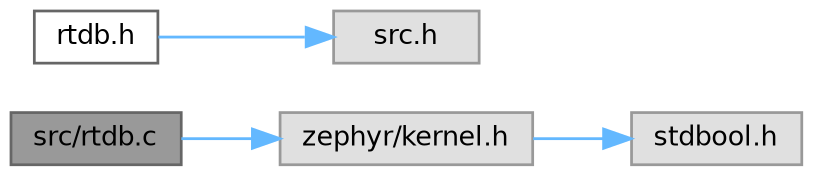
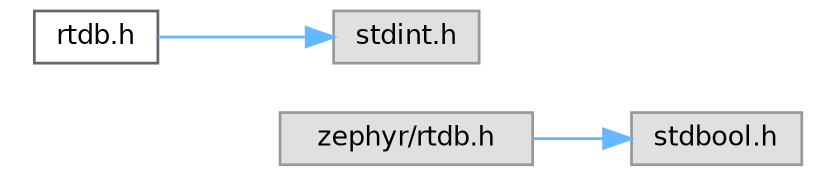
(406, 37) -> (406, 37)
(96, 139) -> none
(406, 139) -> (406, 139)
